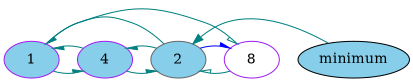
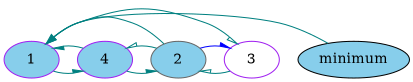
(265, 20) -> (205, 15)
(147, 46) -> (147, 46)
(252, 60) -> (252, 60)
